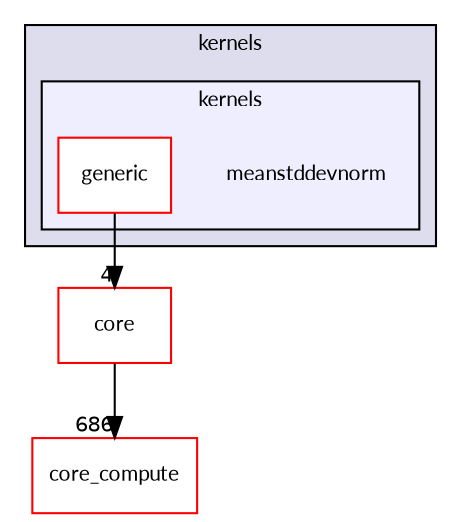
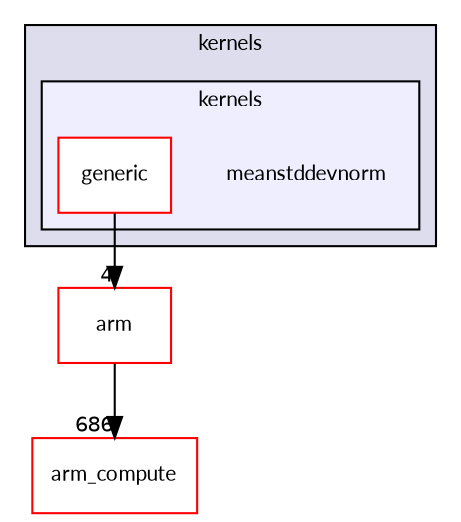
(115, 325) -> (115, 325)
(115, 476) -> (115, 476)
